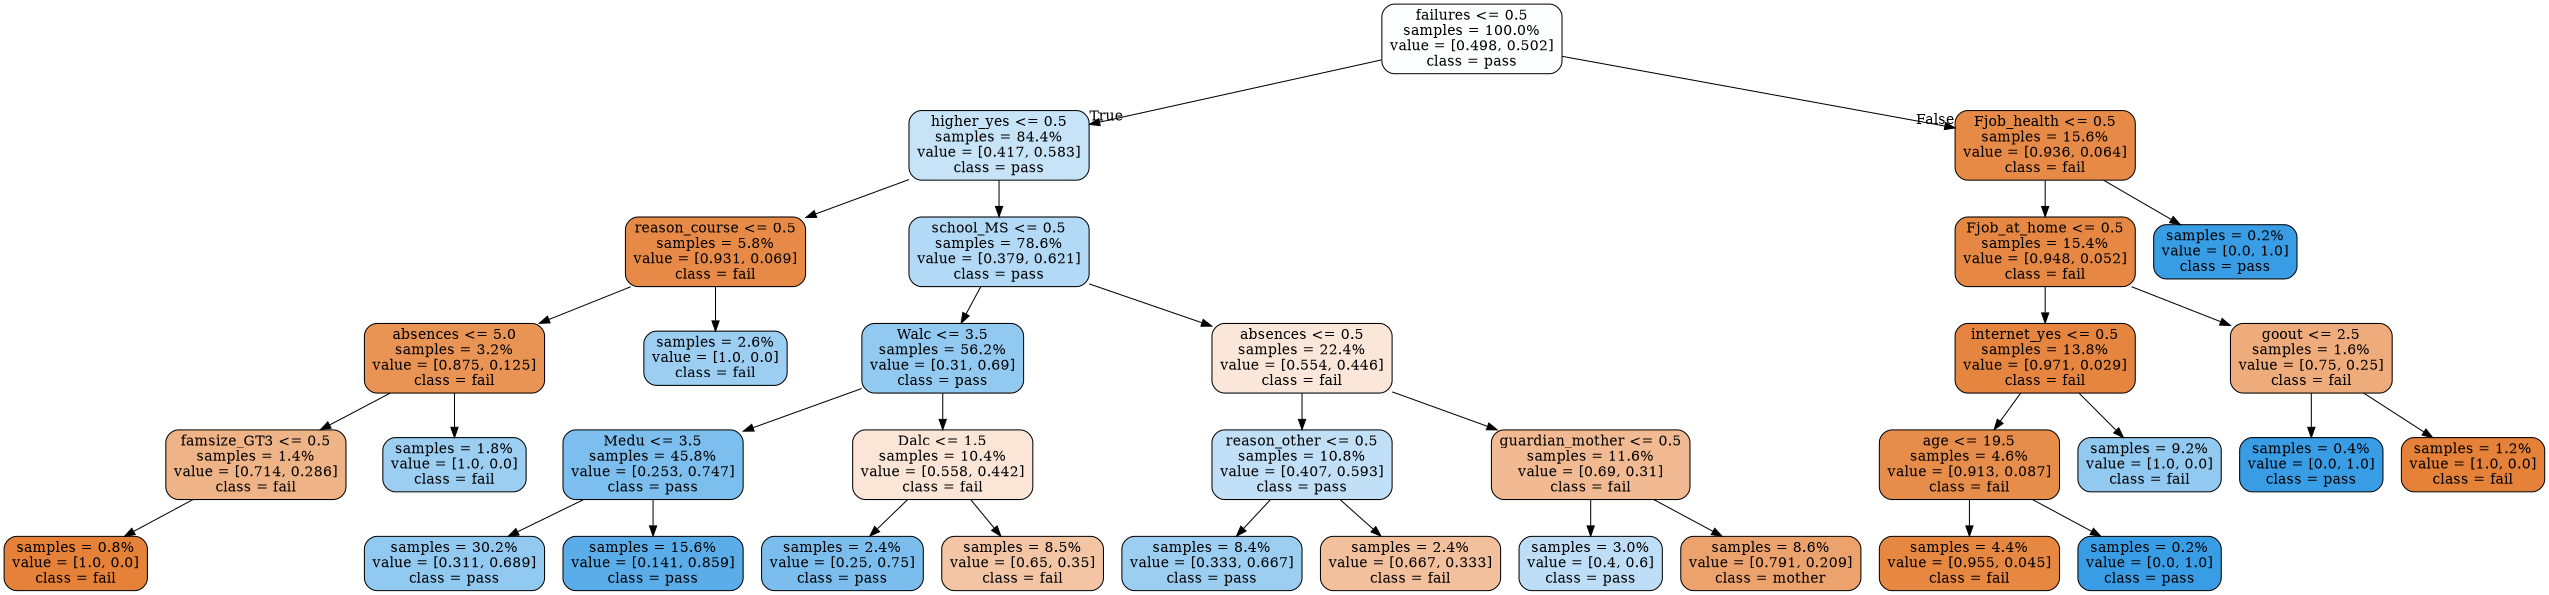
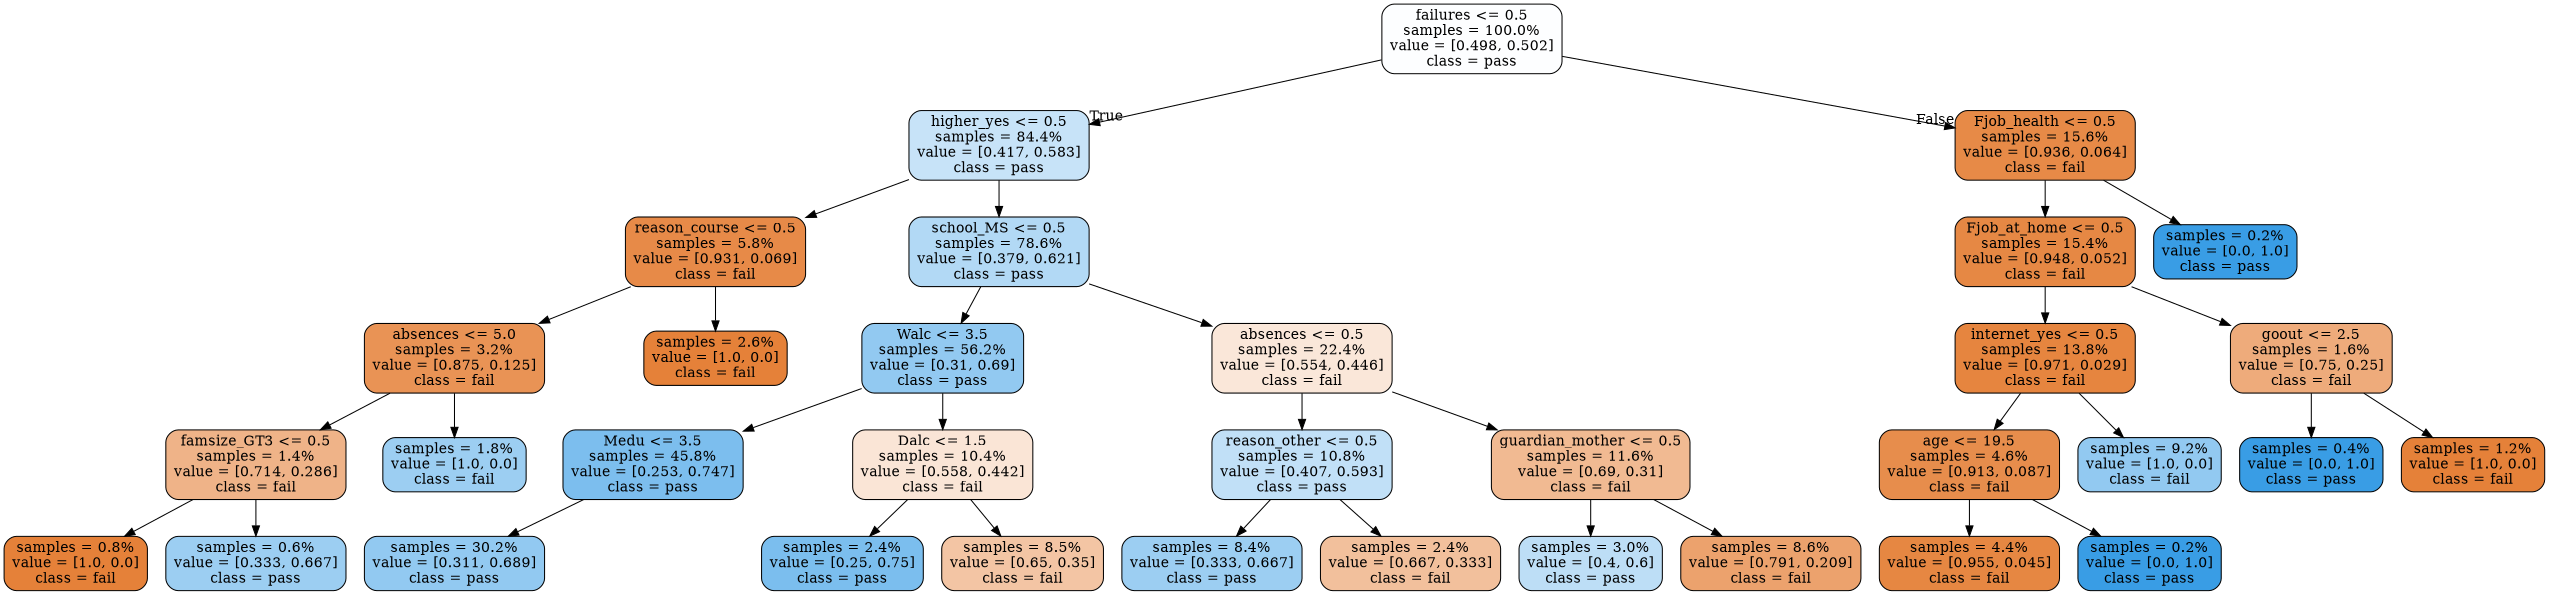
(716, 358) -> (716, 358)
none -> (256, 563)
(653, 563) -> none
(1771, 563) -> (1771, 563)
